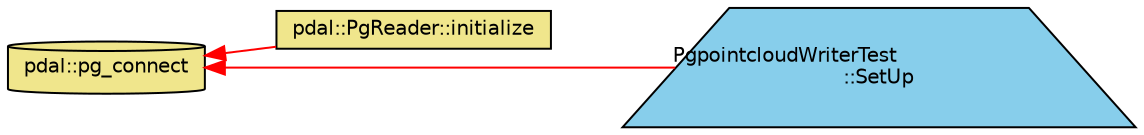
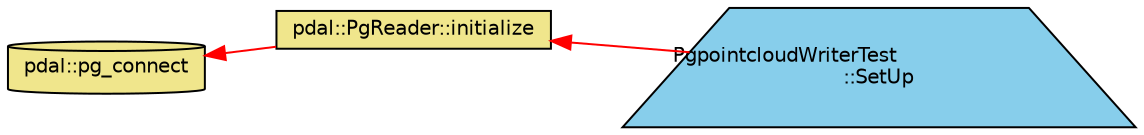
(450, 68) -> (630, 47)
